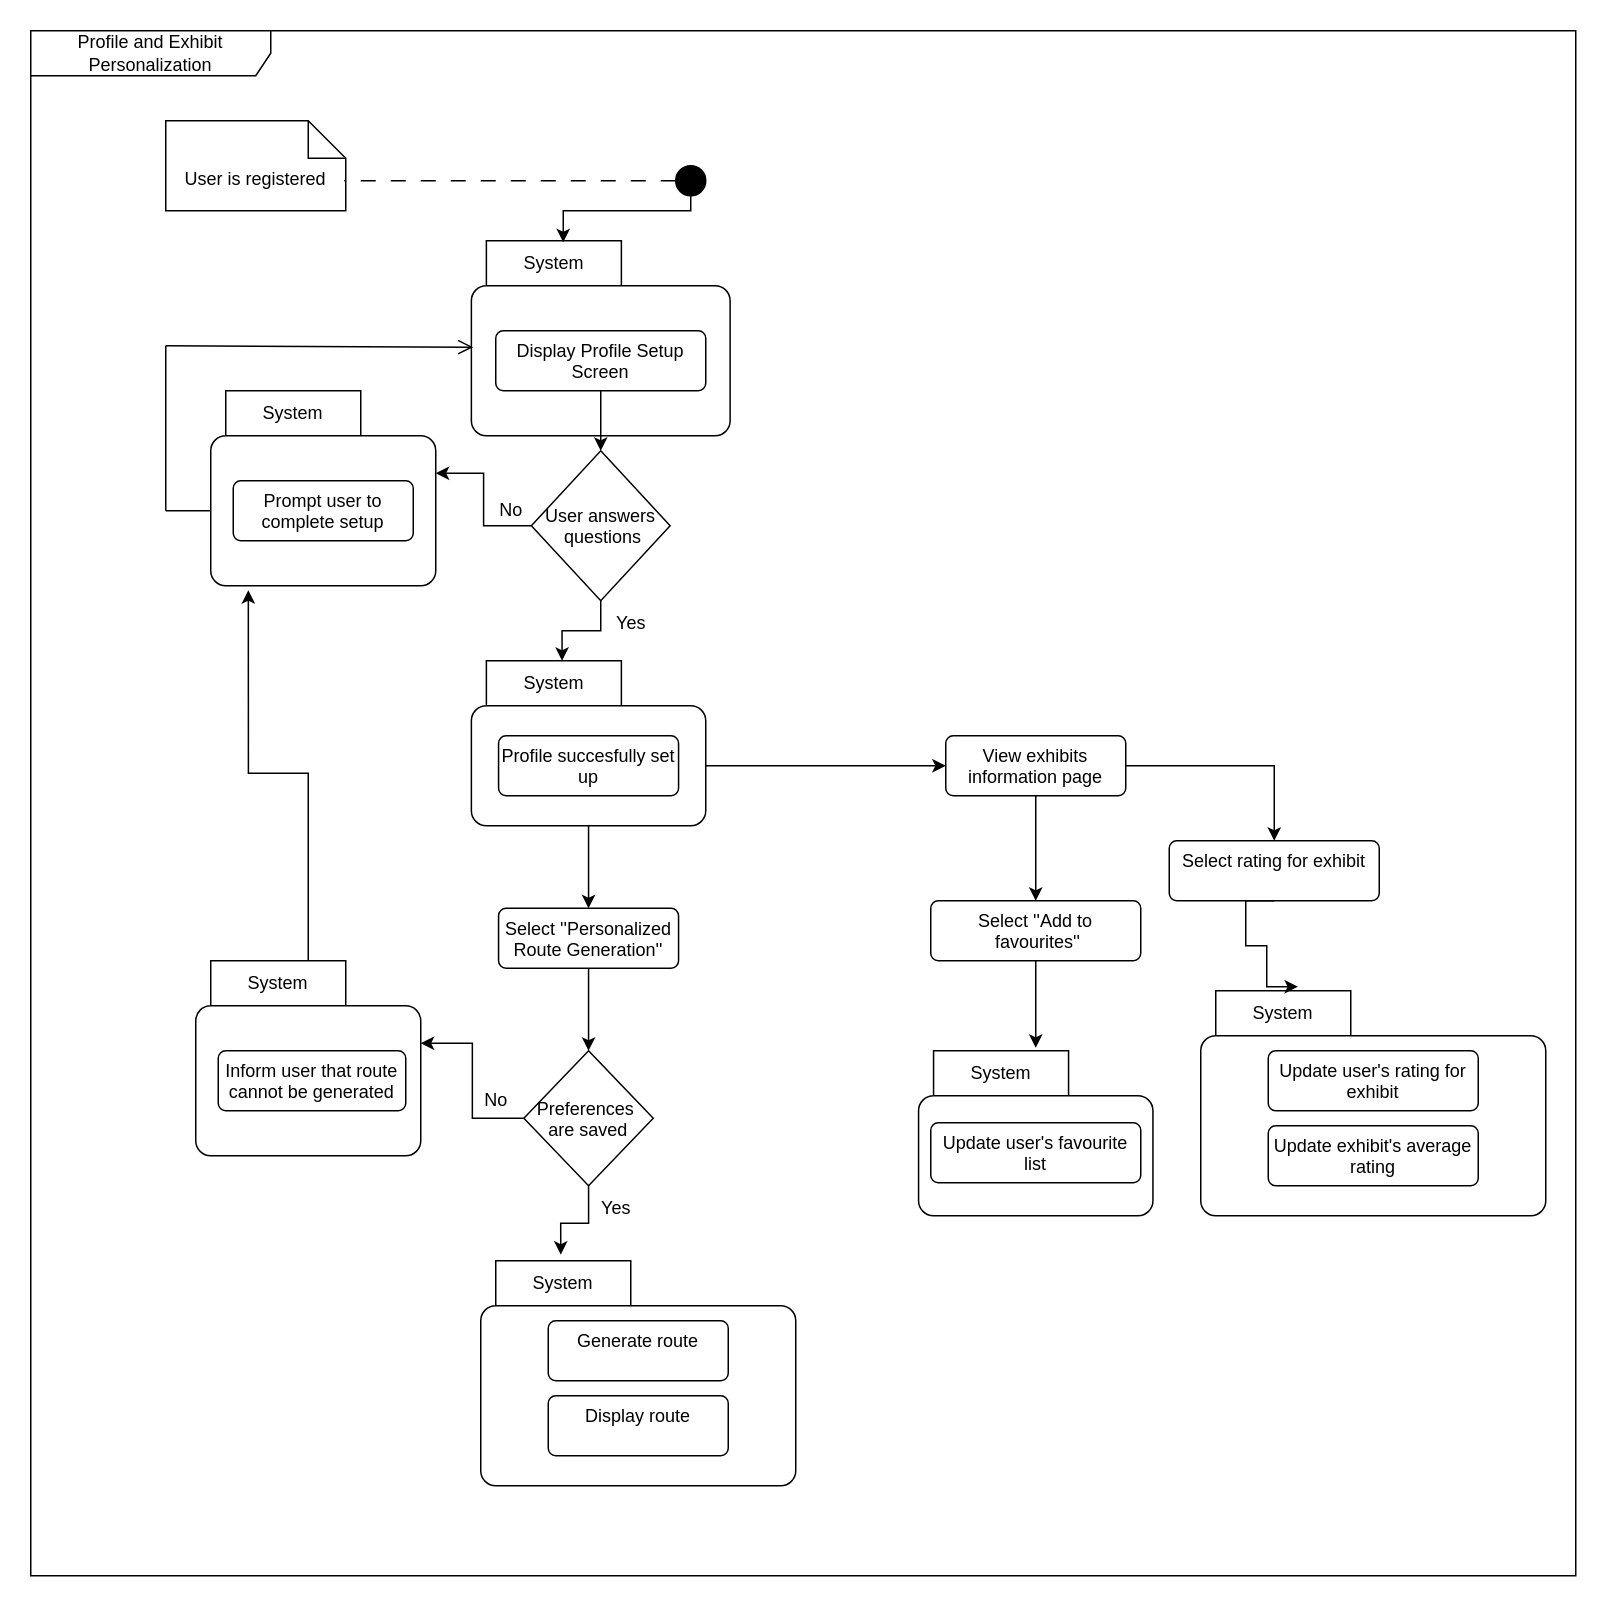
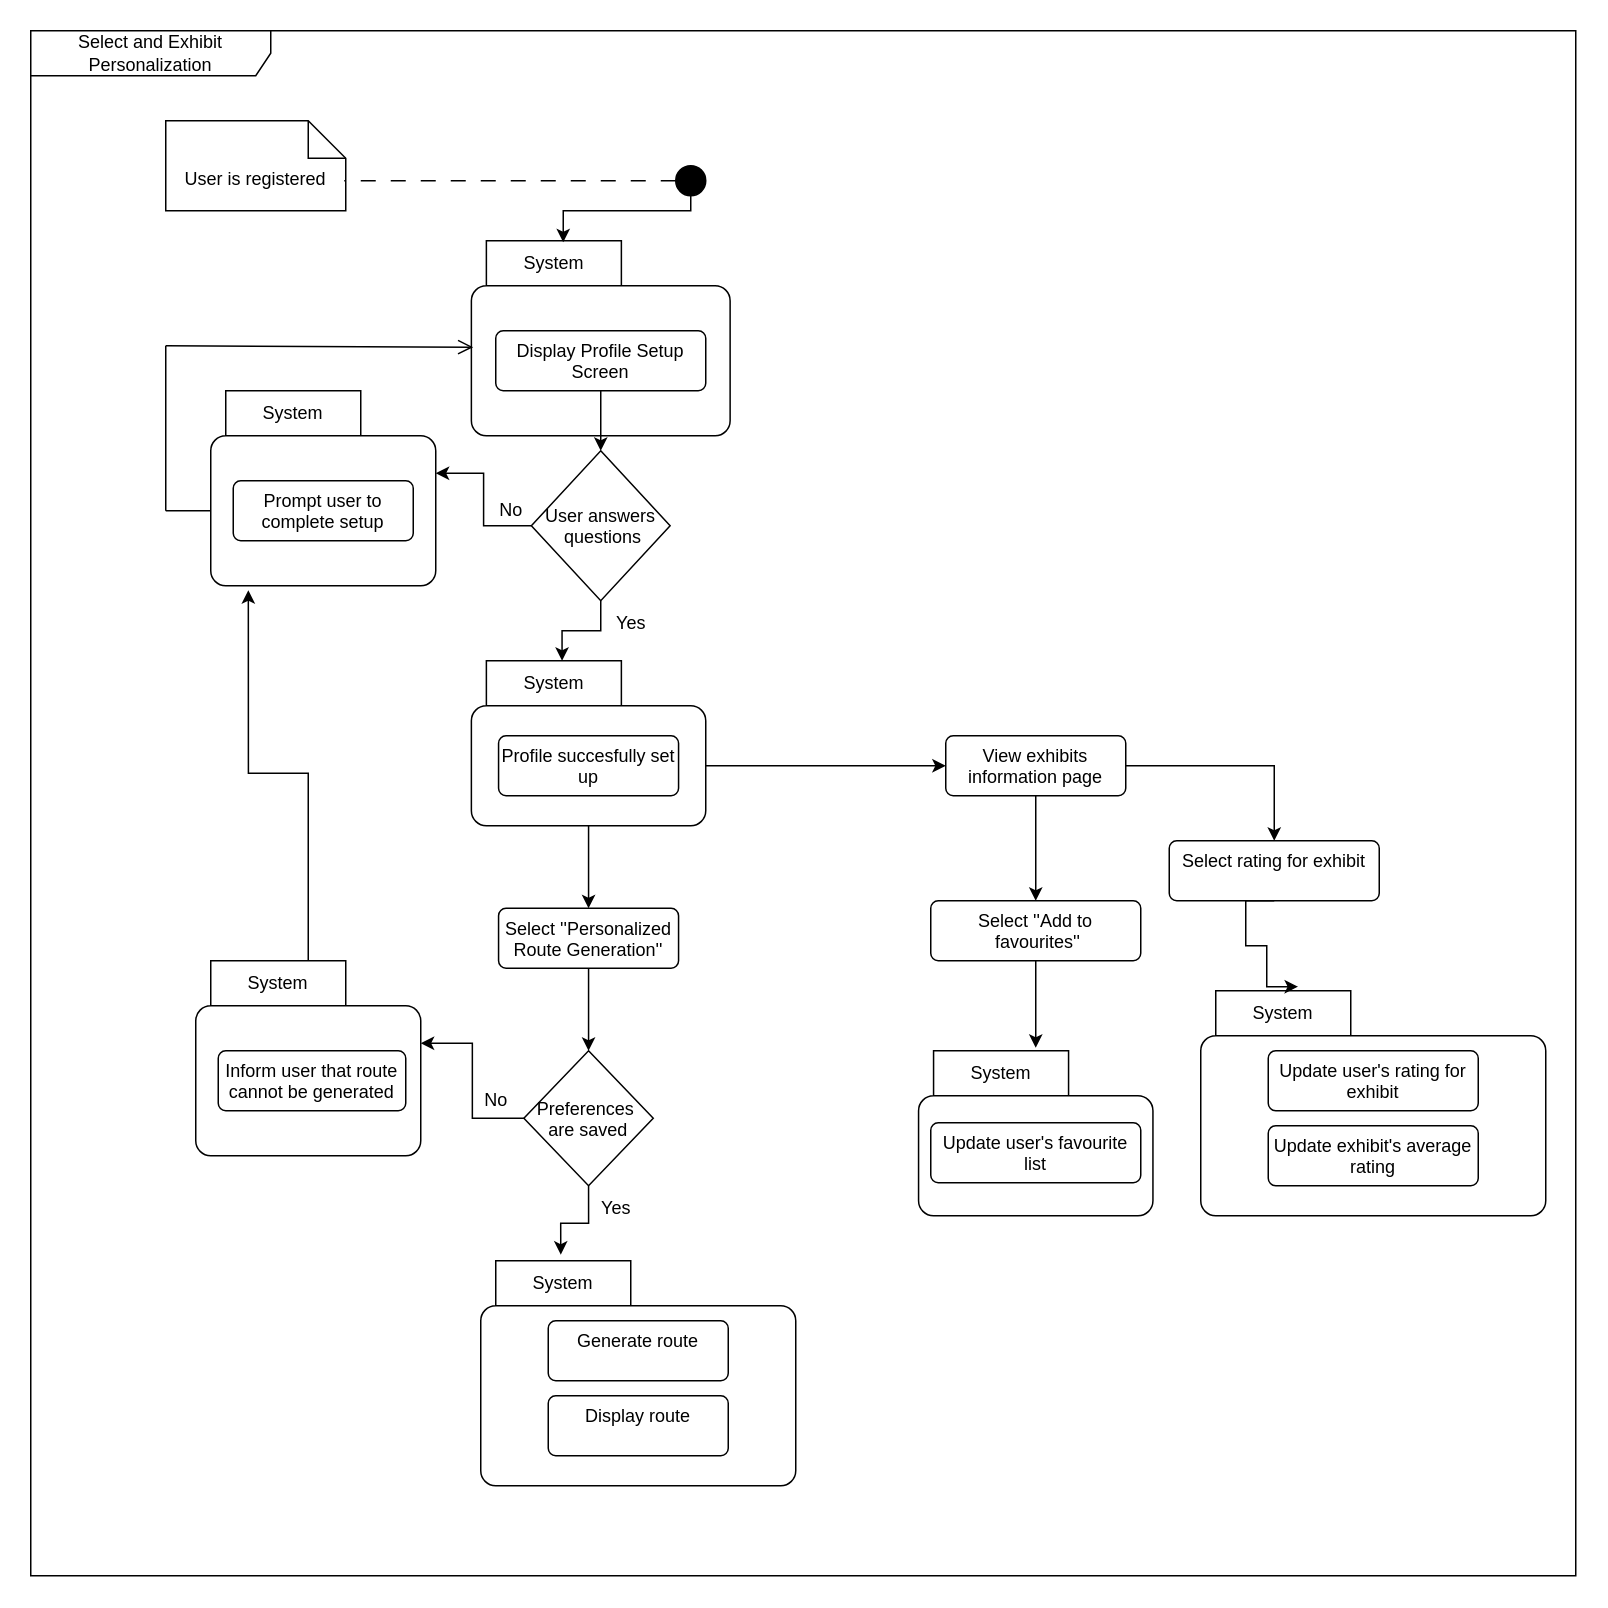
(151, 53) -> (151, 53)
